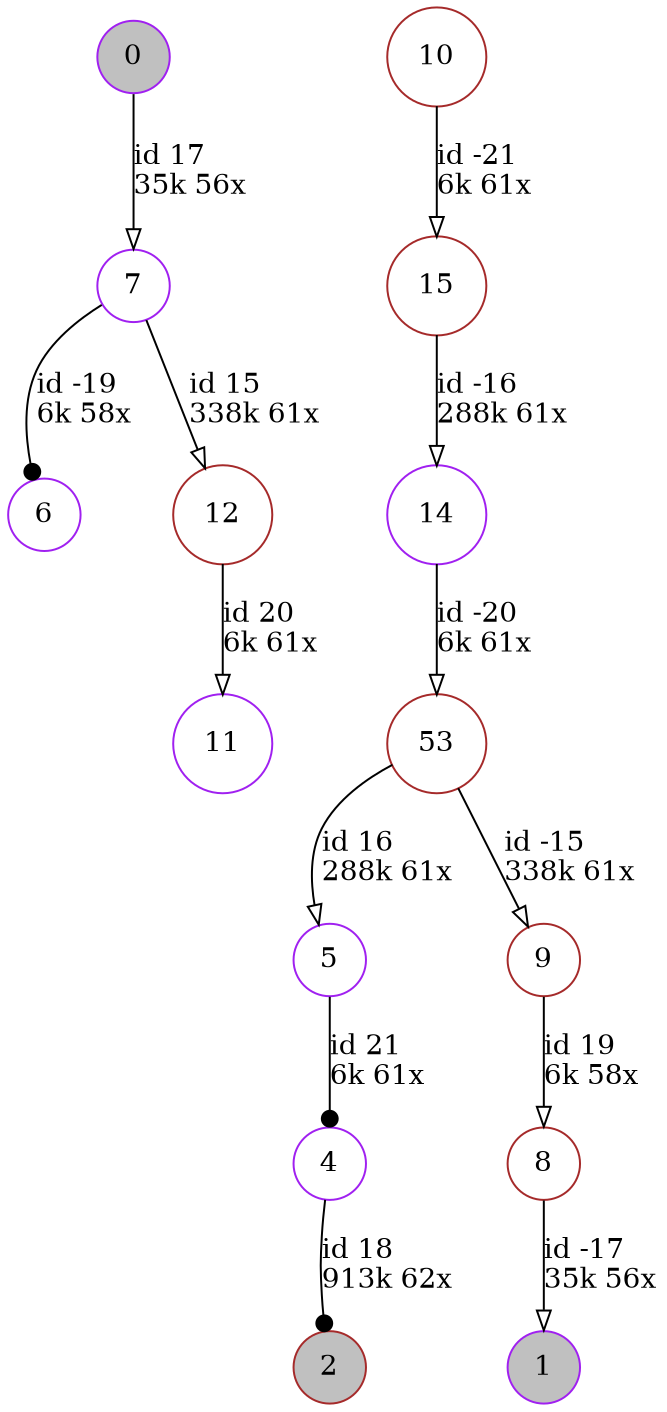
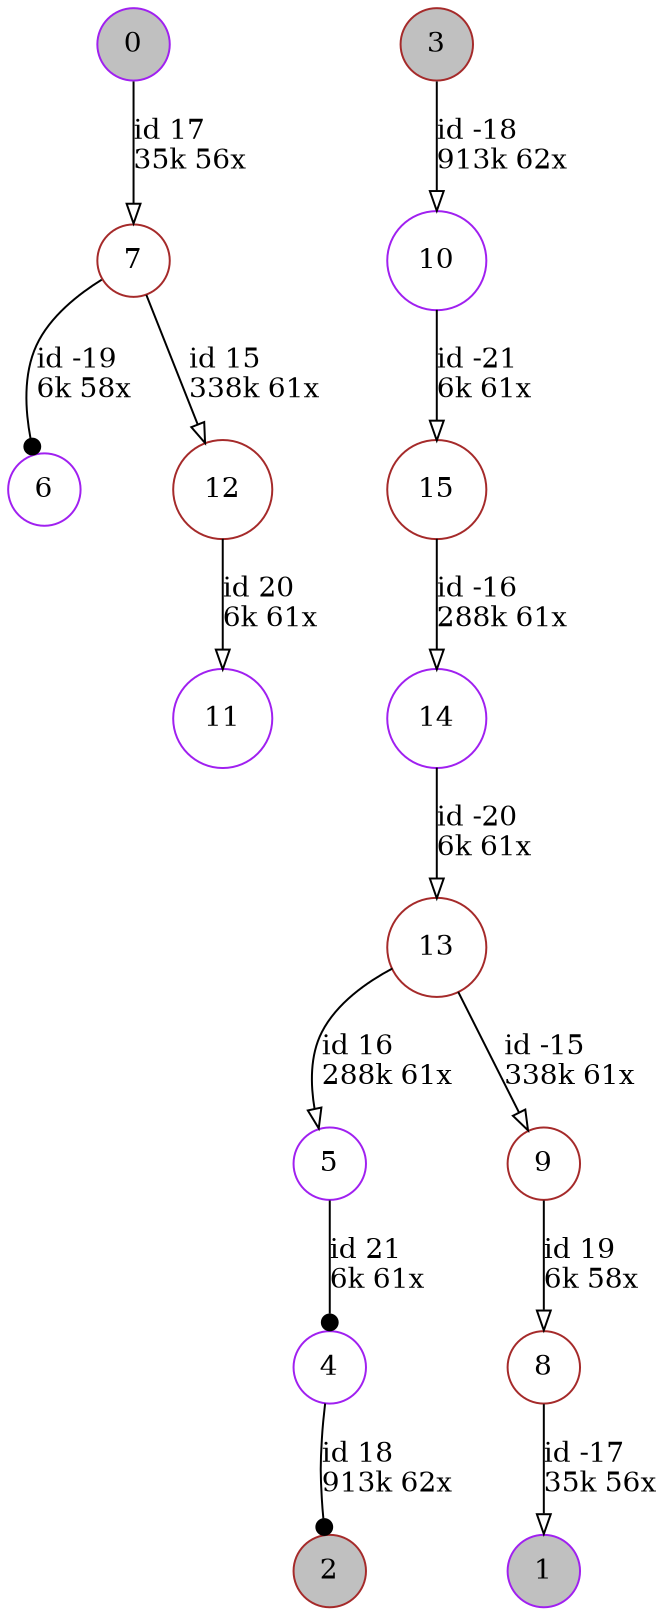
none -> (437, 44)
(437, 57) -> (437, 261)
(134, 286) -> (134, 261)
(437, 744) -> (437, 947)
